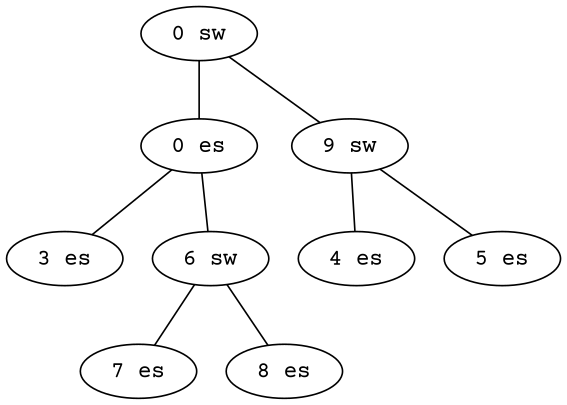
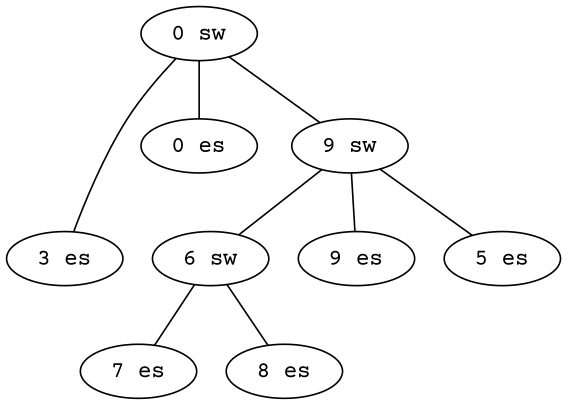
(132, 202) -> (115, 140)
(205, 202) -> (280, 202)
(356, 259) -> (356, 259)
